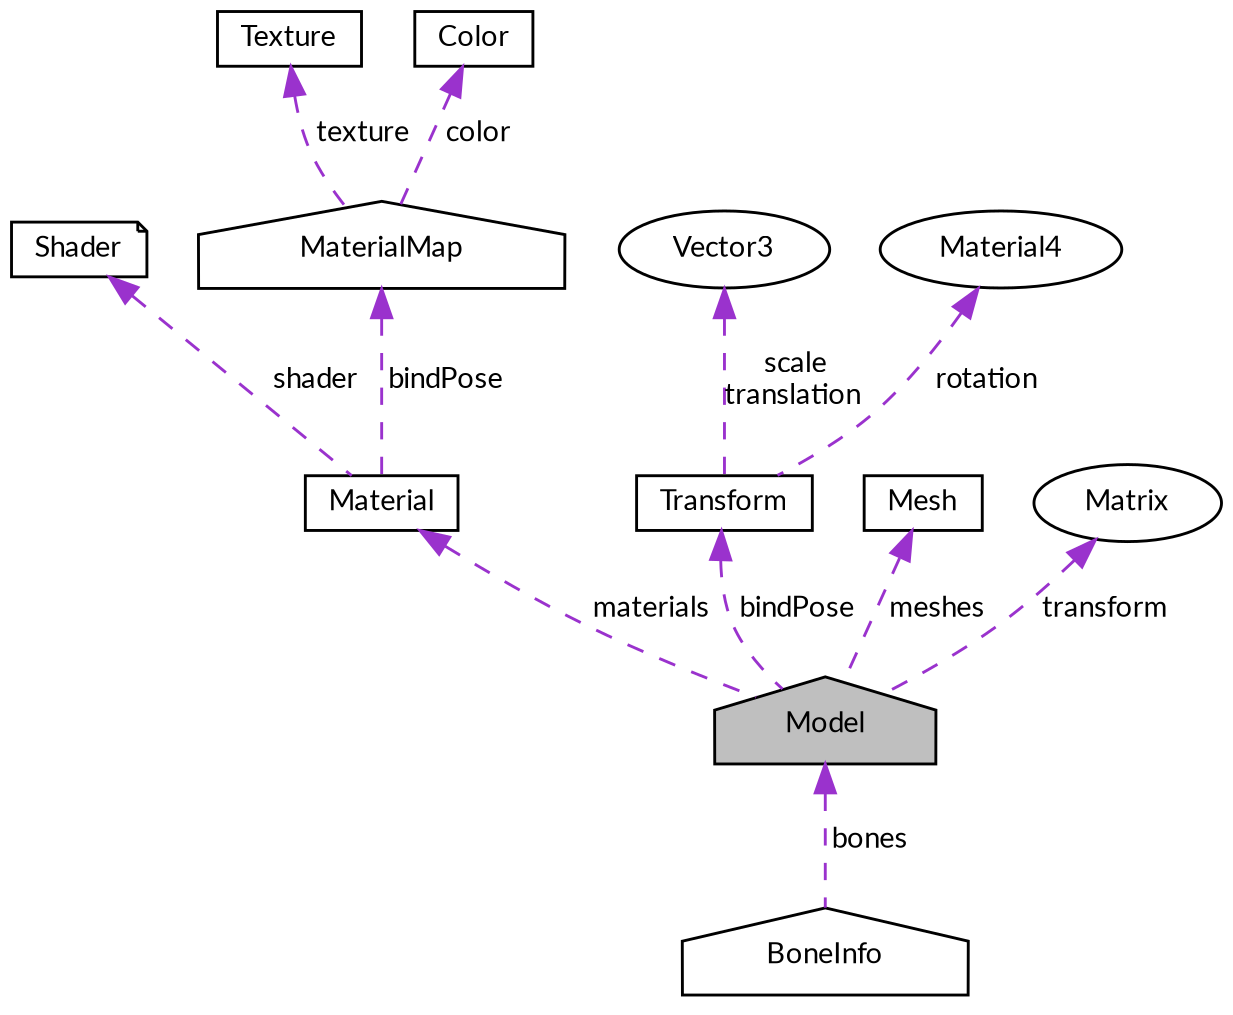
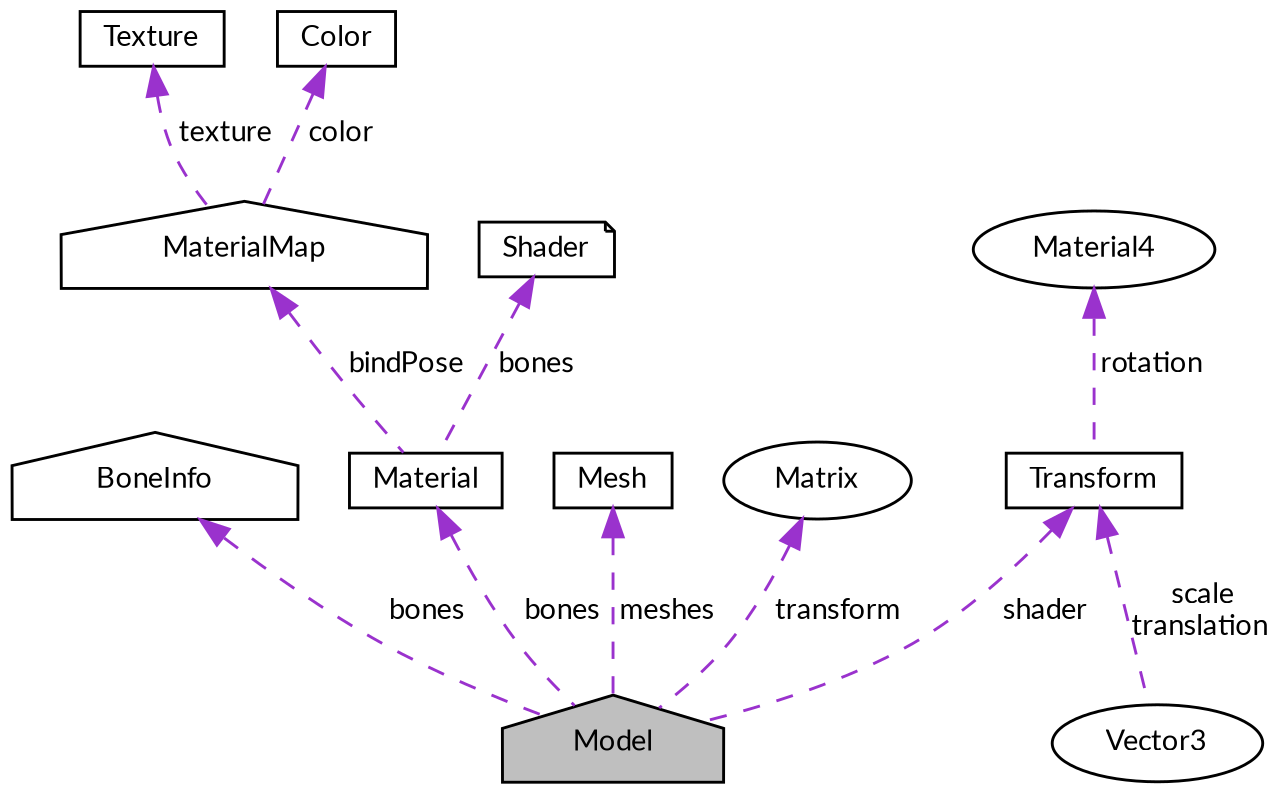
(313, 381) -> (534, 365)
(724, 397) -> (1128, 621)
(648, 609) -> (560, 612)
(795, 609) -> (1042, 612)
(825, 851) -> (377, 640)
